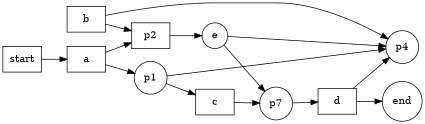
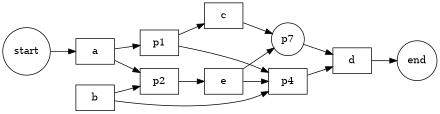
(215, 36) -> (224, 81)
(402, 47) -> (288, 81)
(22, 59) -> (27, 51)
(368, 75) -> (317, 72)
(151, 78) -> (159, 43)
